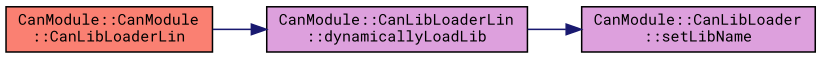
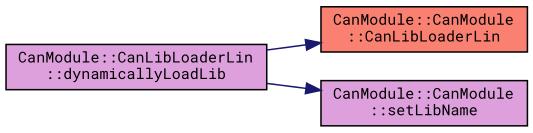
(232, 29) -> (286, 47)
(698, 29) -> (424, 103)
